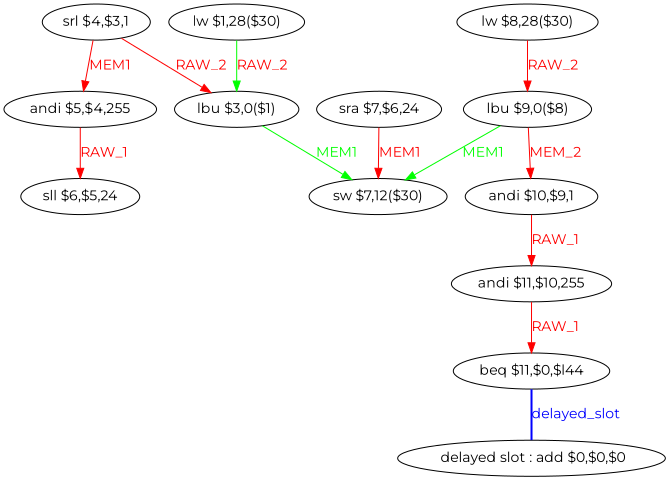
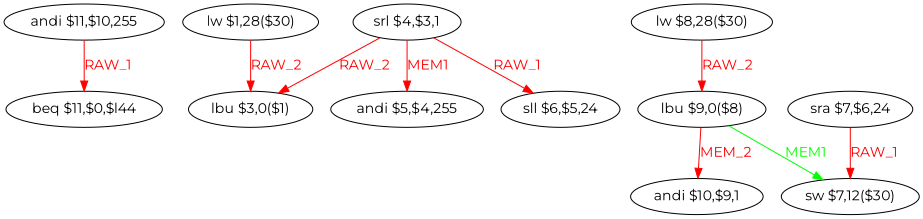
(237, 61) -> (251, 61)
(80, 148) -> (479, 63)
(303, 150) -> none
(400, 153) -> (874, 153)
(532, 235) -> none
(532, 458) -> none
